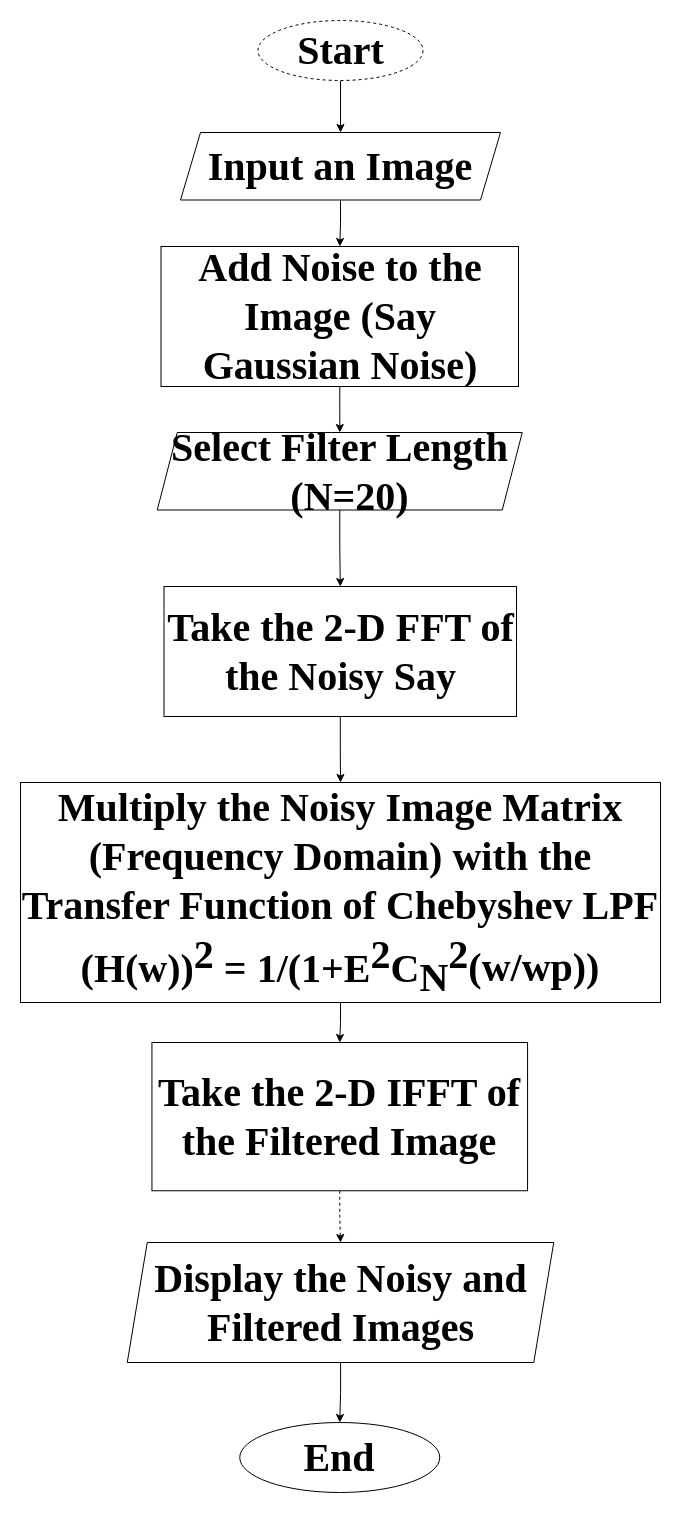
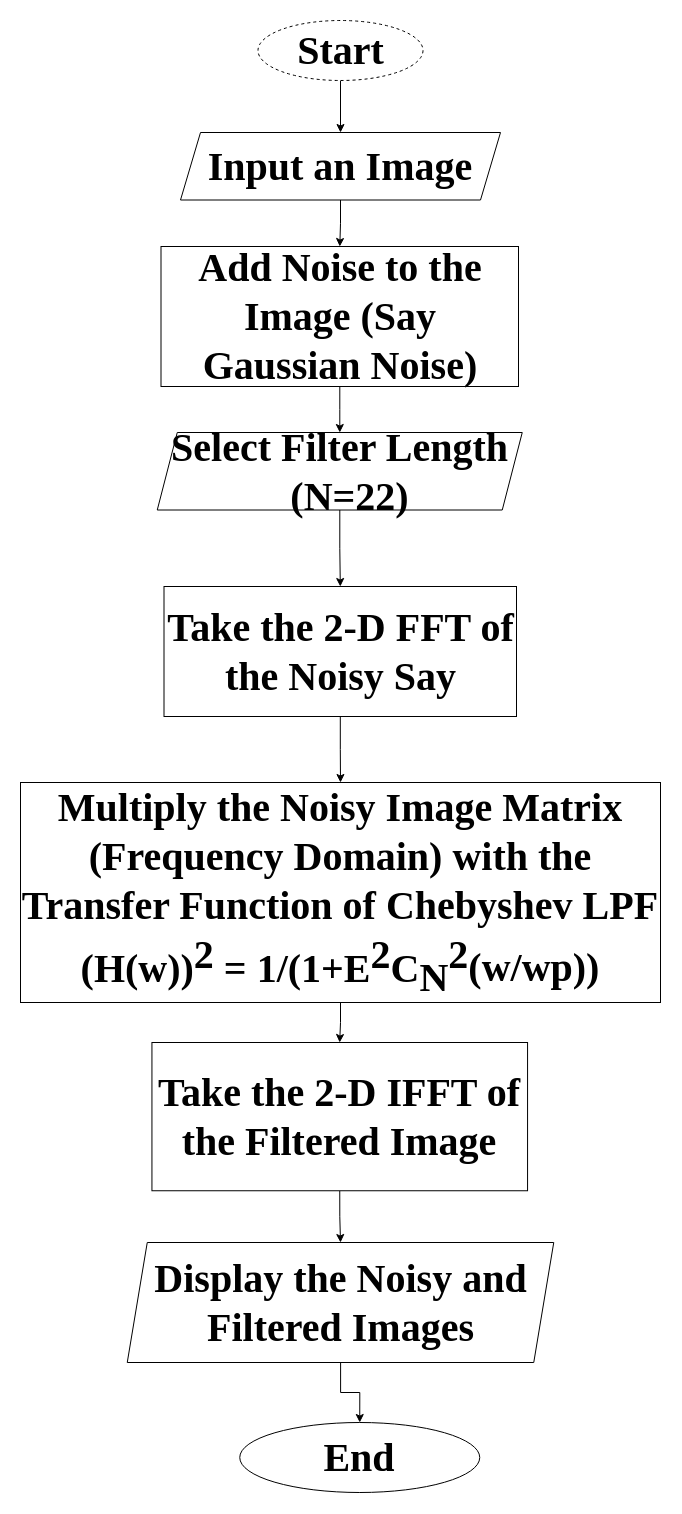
(340, 472) -> (340, 472)
(340, 1213) -> (340, 1213)
(340, 1458) -> (360, 1458)
